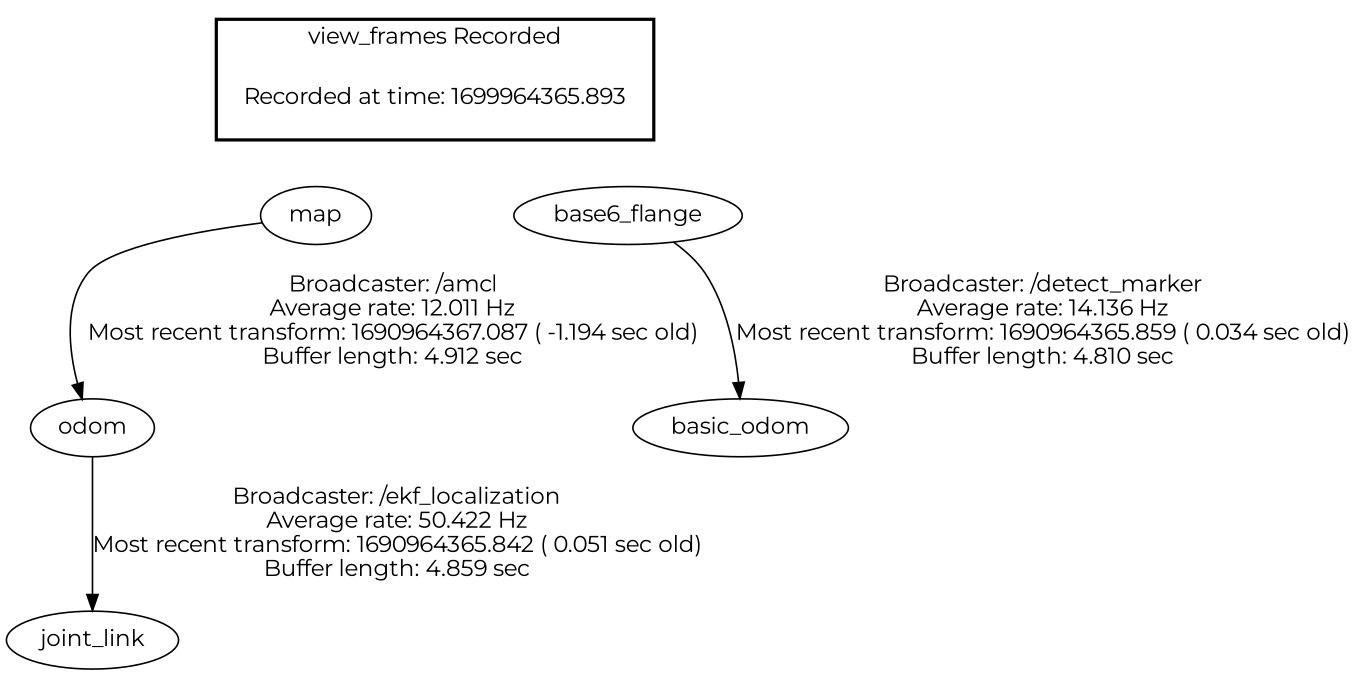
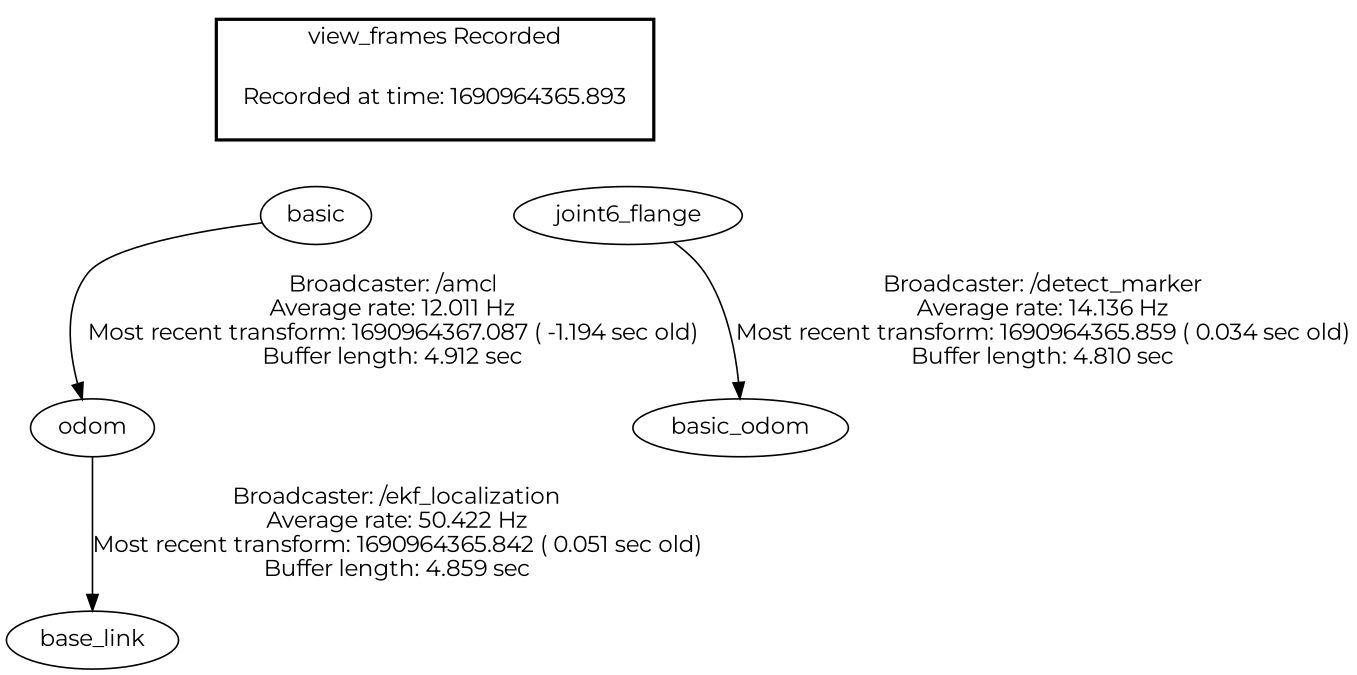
(435, 98) -> (435, 98)
(316, 216) -> (316, 216)
(628, 216) -> (628, 216)
(92, 640) -> (92, 640)
